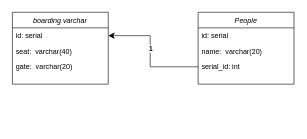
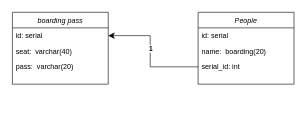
(60, 20) -> (60, 20)
(236, 52) -> (237, 52)
(50, 67) -> (50, 67)
